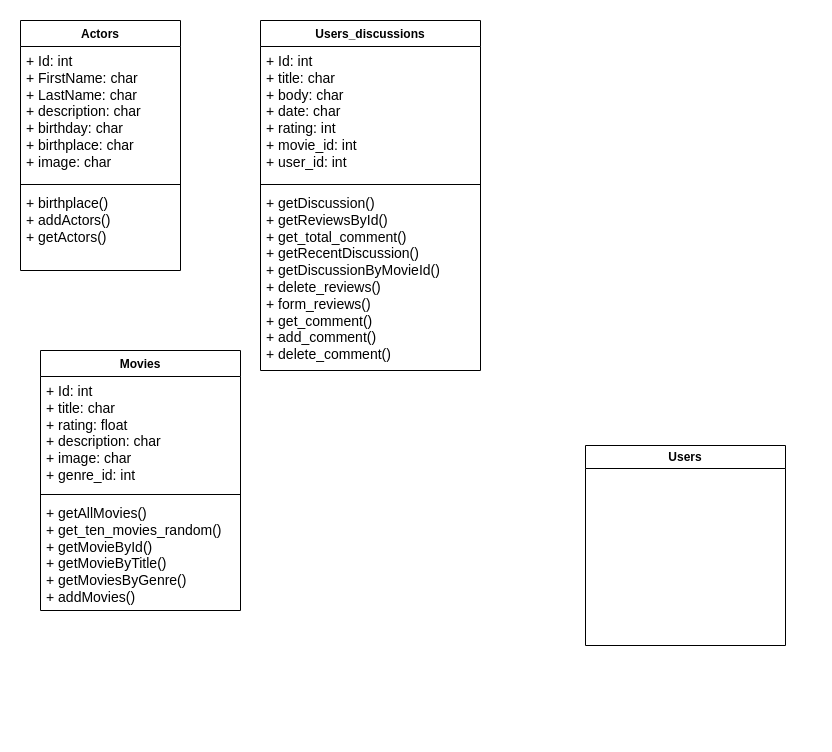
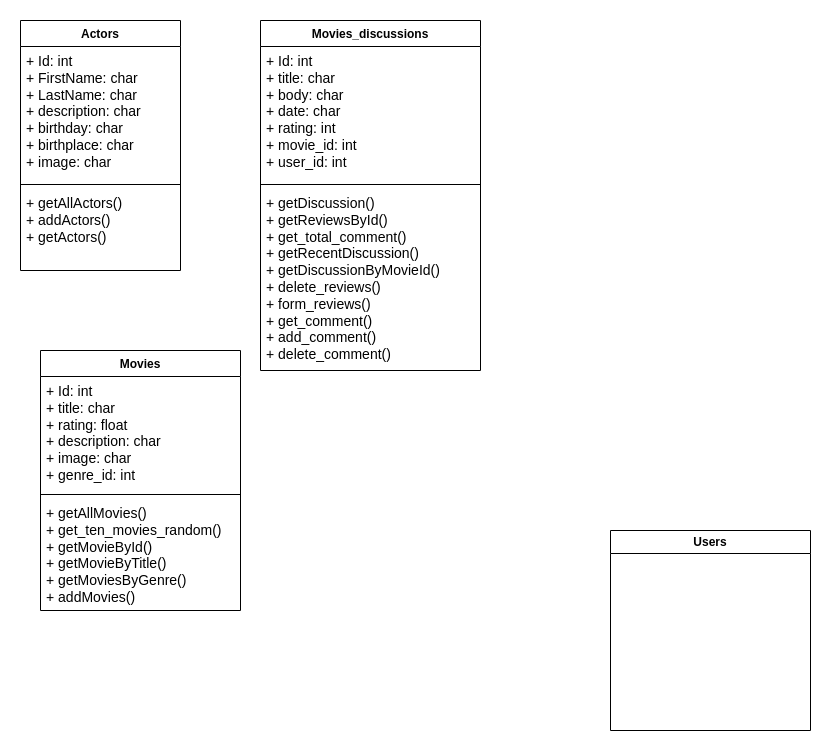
(371, 35) -> (371, 35)
(69, 217) -> (76, 217)
(686, 546) -> (711, 631)
